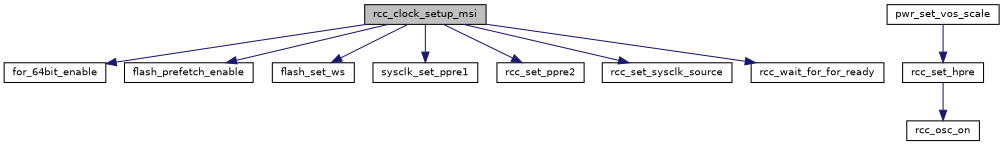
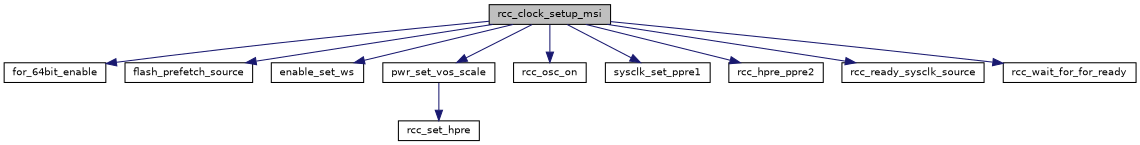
none -> (499, 41)
(189, 73) -> (189, 73)
(313, 73) -> (317, 73)
(541, 73) -> (776, 73)
(667, 73) -> (913, 73)
(943, 96) -> (550, 38)
